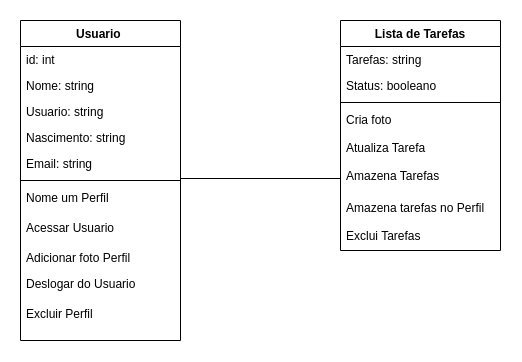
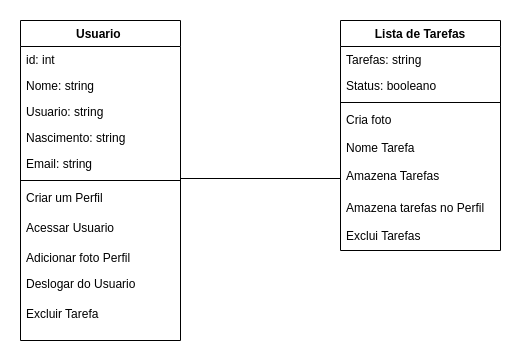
(392, 148) -> (381, 148)
(67, 198) -> (69, 198)
(65, 314) -> (68, 314)
